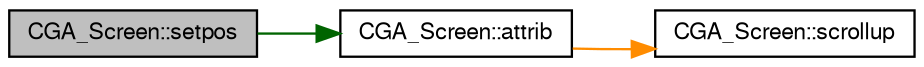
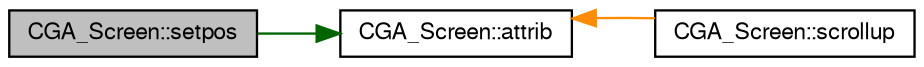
(602, 49) -> (626, 18)
